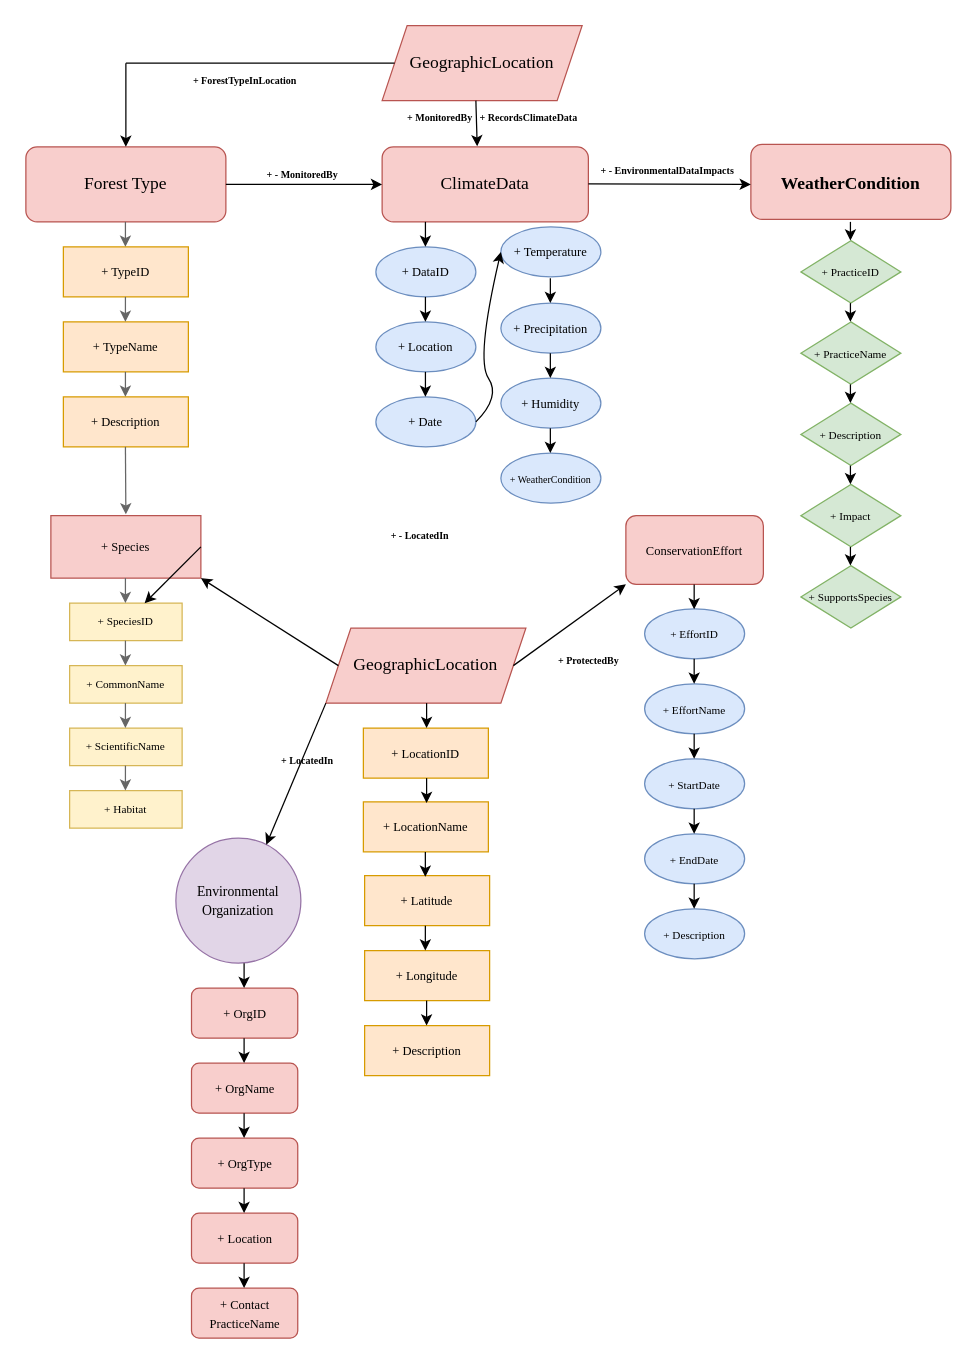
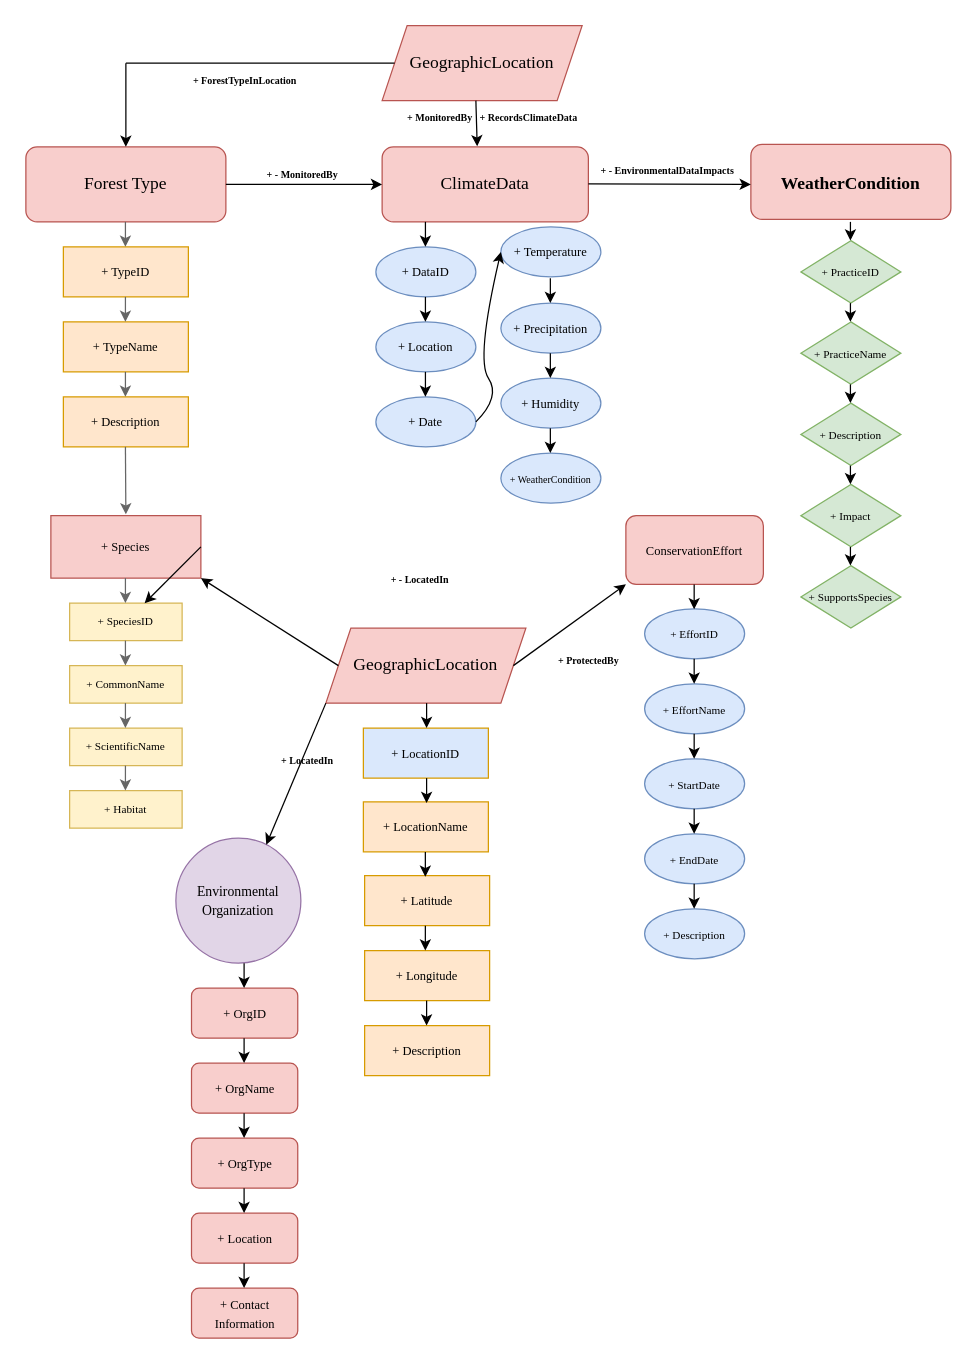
(419, 534) -> (419, 578)
(426, 753) -> (426, 753)
(245, 1313) -> (245, 1313)
